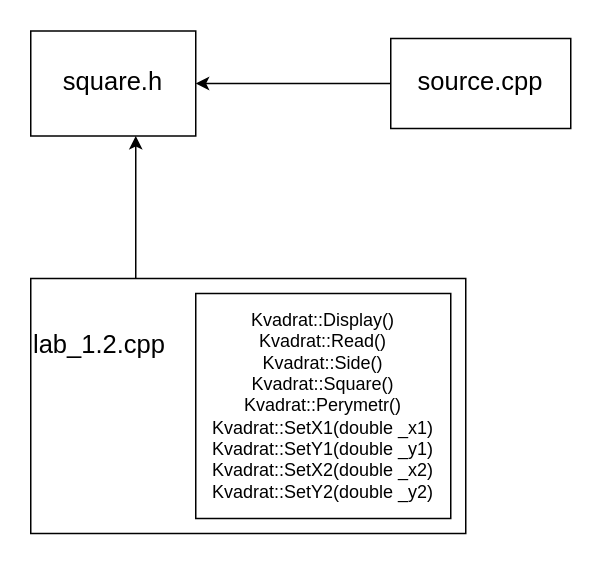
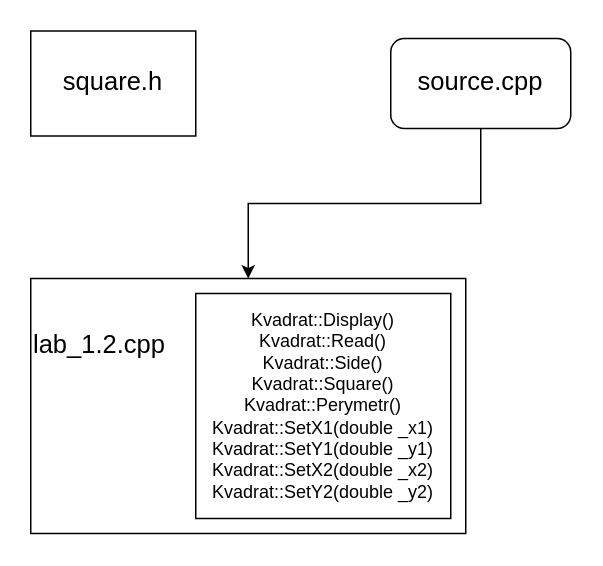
(299, 83) -> (370, 203)
(481, 83) -> (481, 83)
(136, 212) -> none
